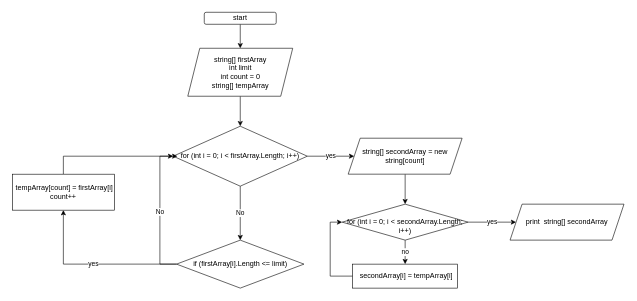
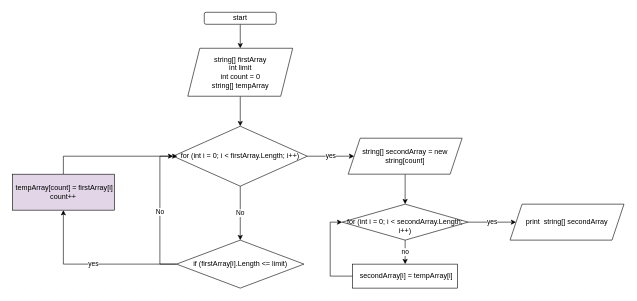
(63, 192) -> (63, 192)
